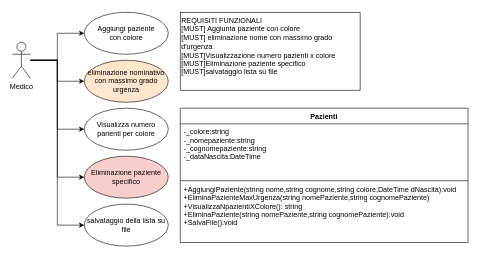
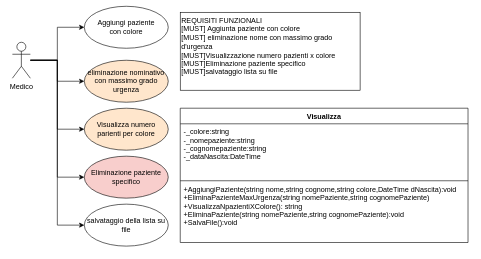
(126, 33) -> (126, 27)
(324, 116) -> (324, 116)
(126, 129) -> (126, 129)
